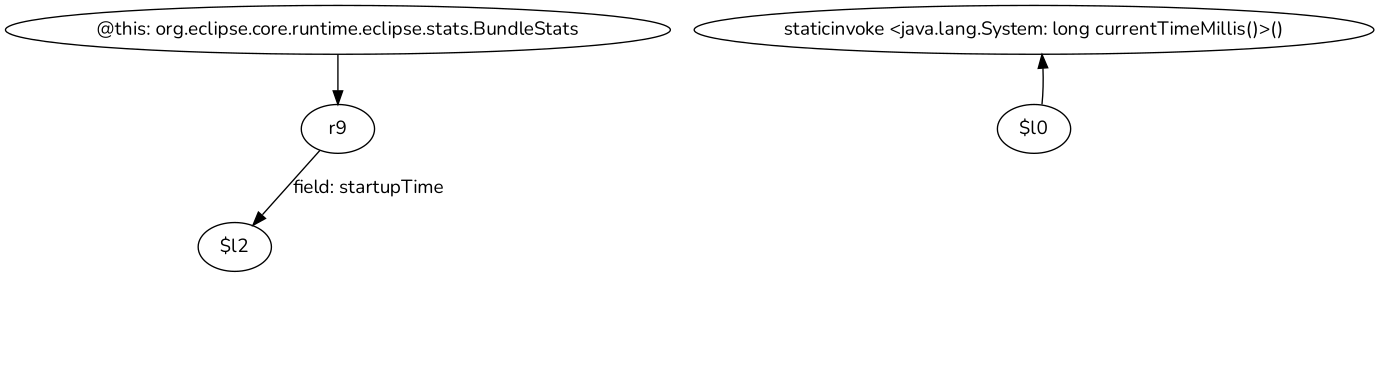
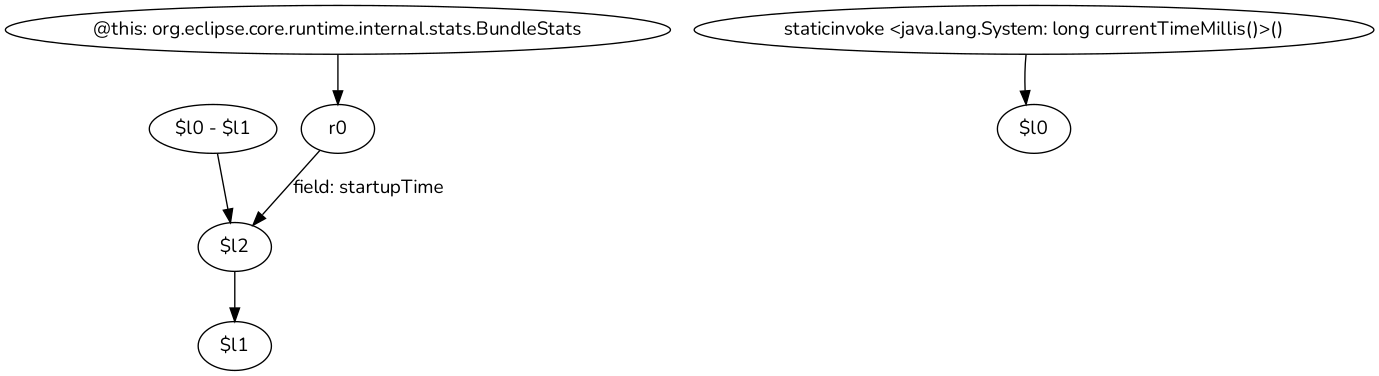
(338, 30) -> (338, 30)
(1043, 86) -> (1025, 73)
none -> (213, 129)
(338, 129) -> (338, 129)
none -> (235, 346)
